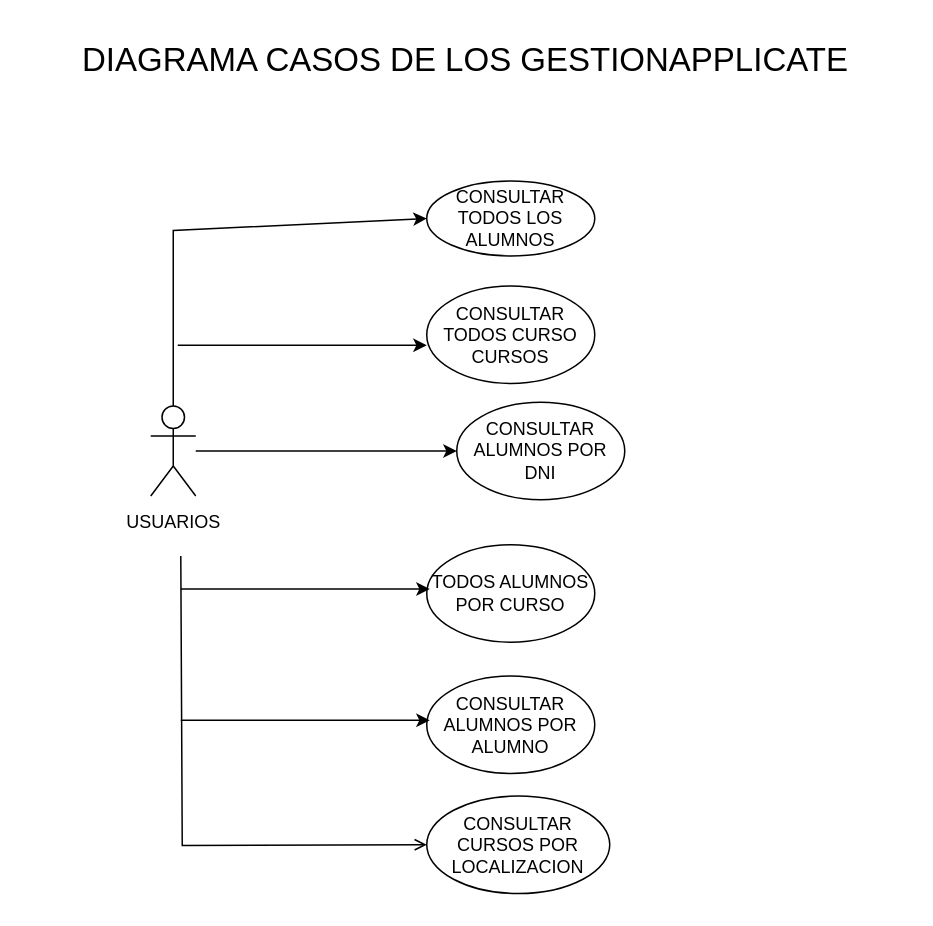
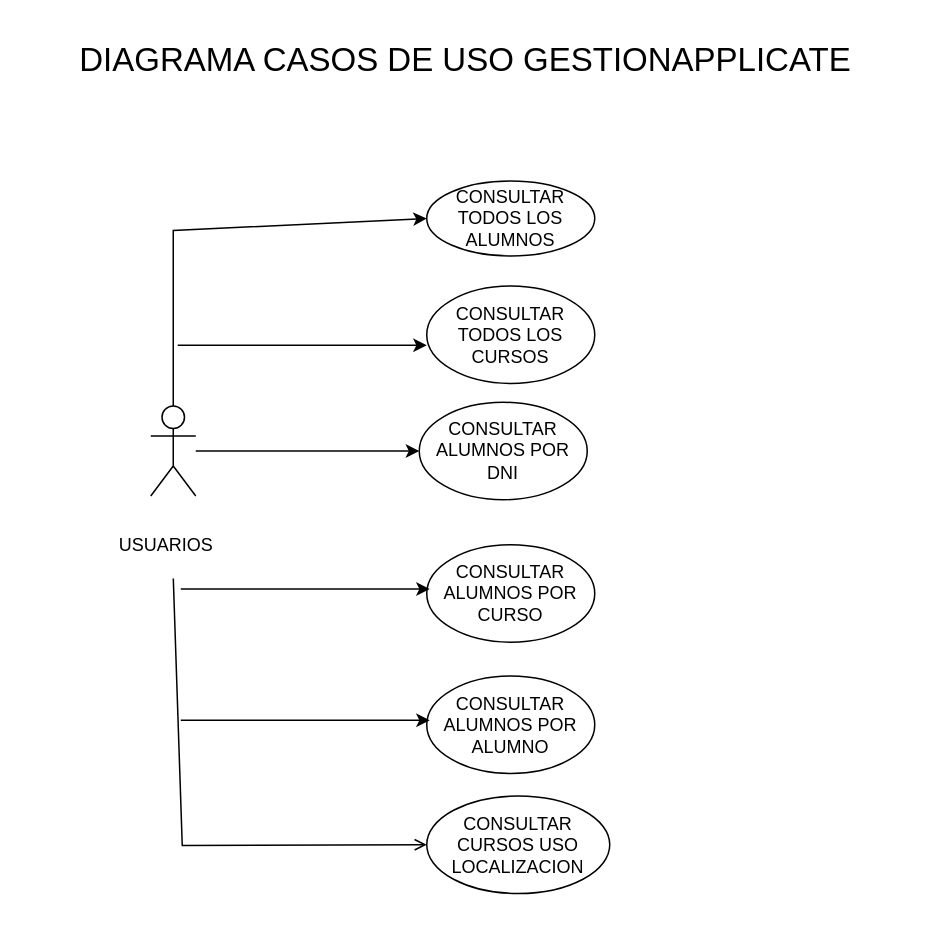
(466, 56) -> (466, 56)
(511, 335) -> (511, 335)
(541, 451) -> (503, 451)
(173, 522) -> (166, 545)
(511, 593) -> (511, 593)
(518, 845) -> (518, 845)
